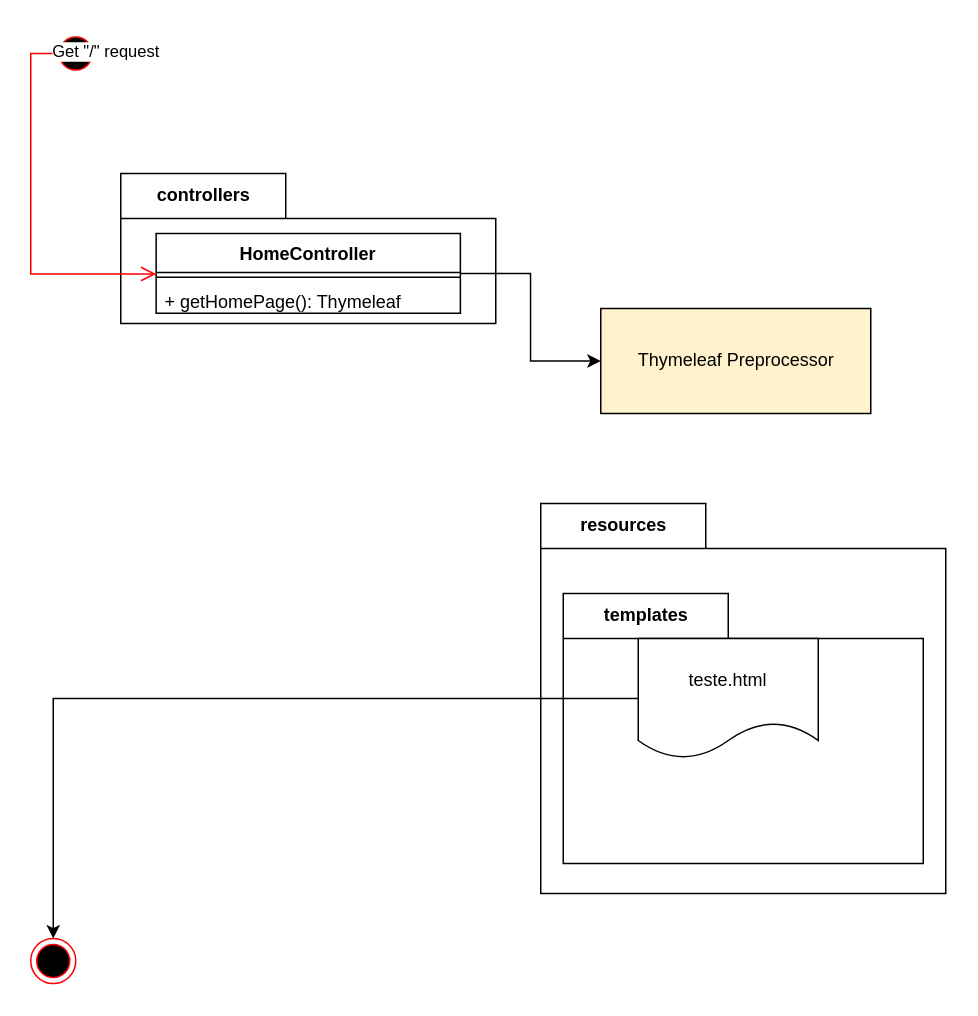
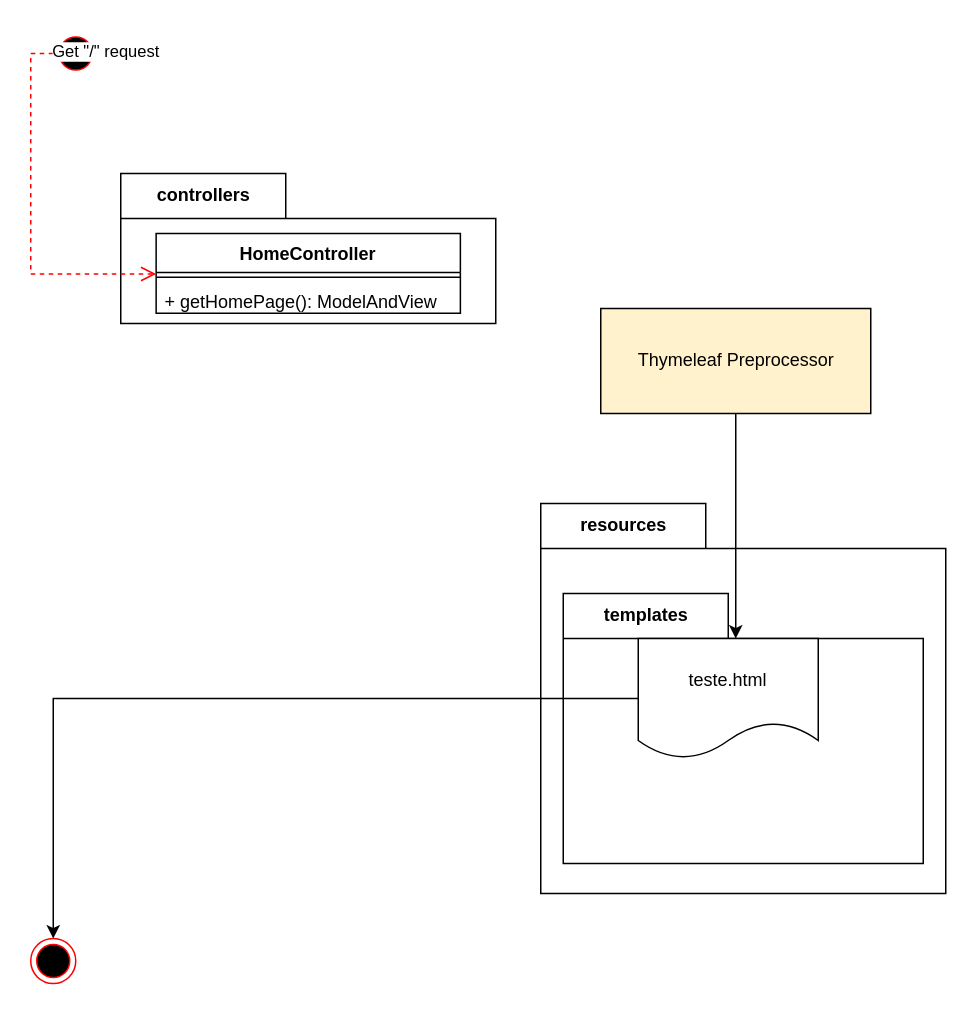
(31, 212) -> (31, 212)
(286, 302) -> (299, 302)
(531, 312) -> none
none -> (736, 520)
